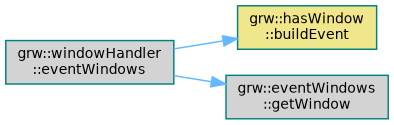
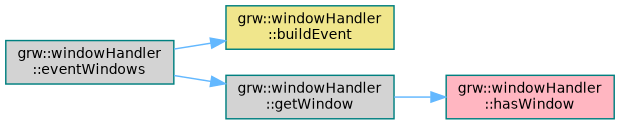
(307, 28) -> (310, 28)
(307, 97) -> (310, 97)
none -> (530, 97)
